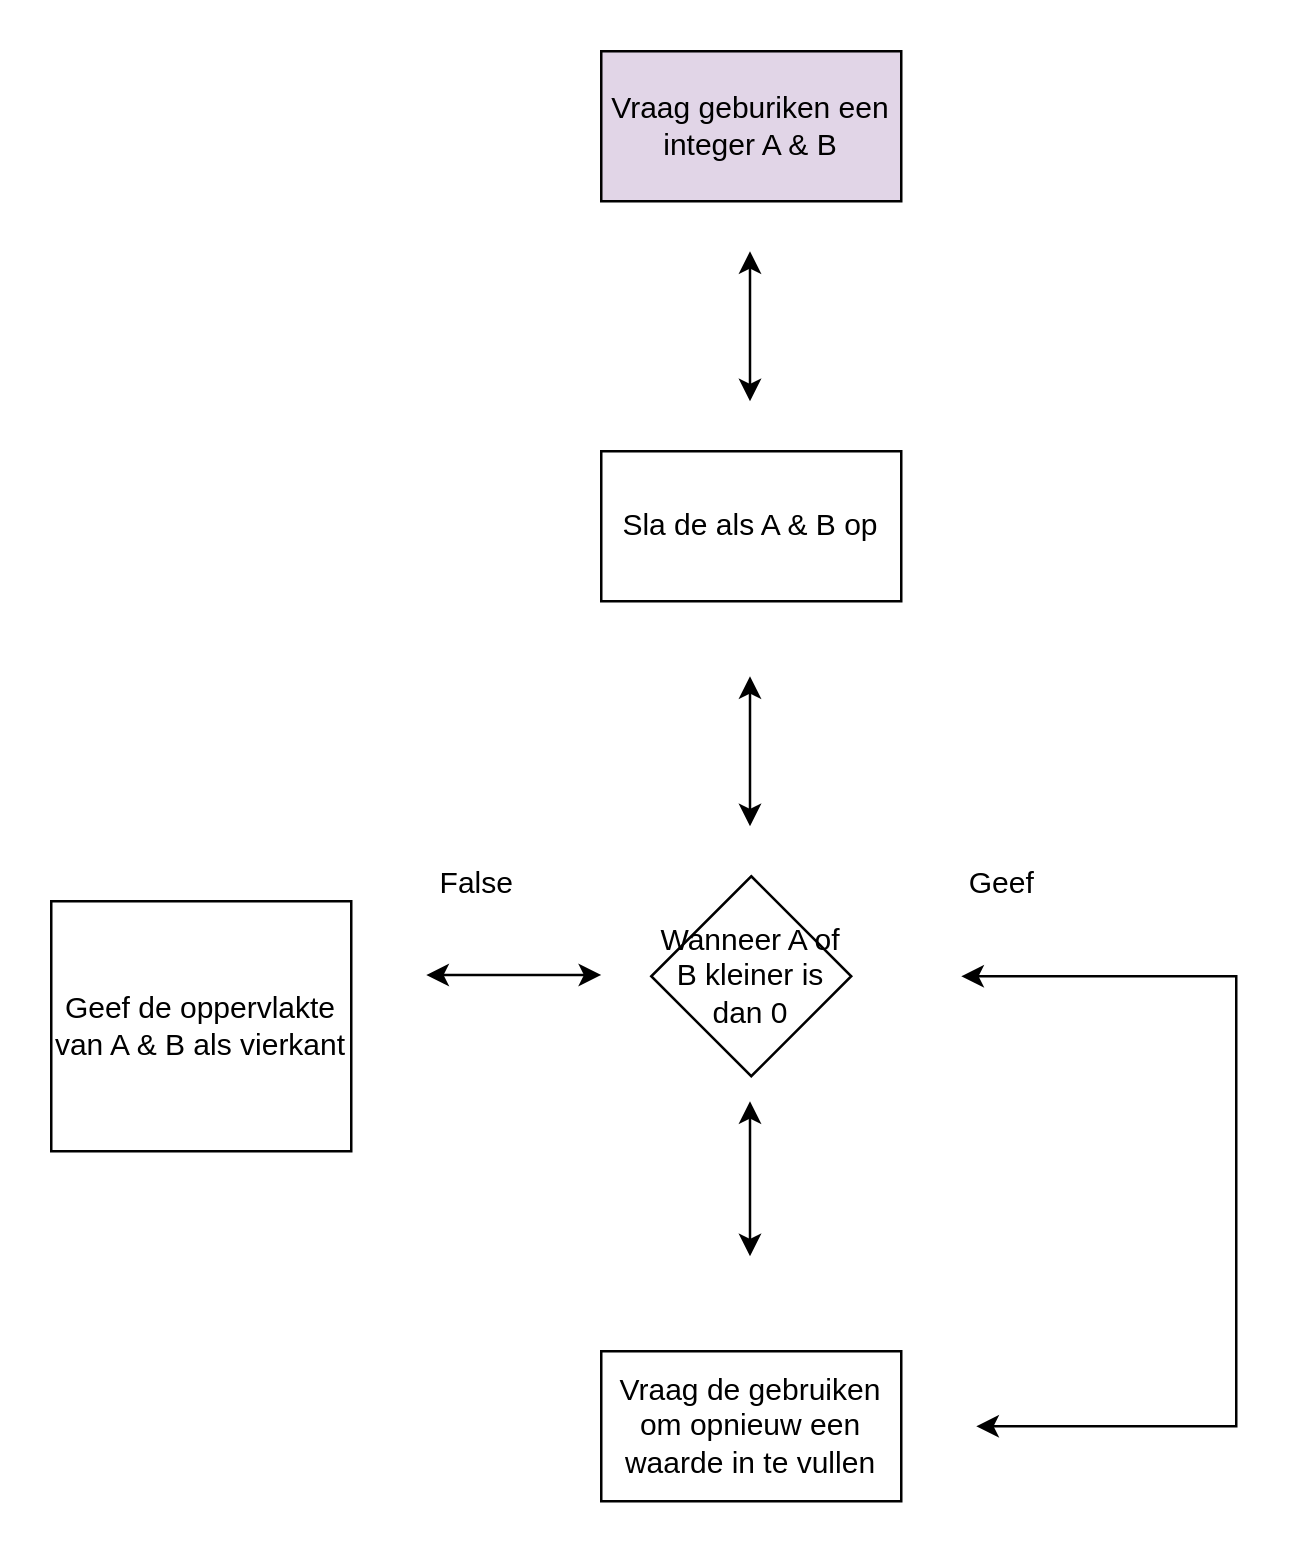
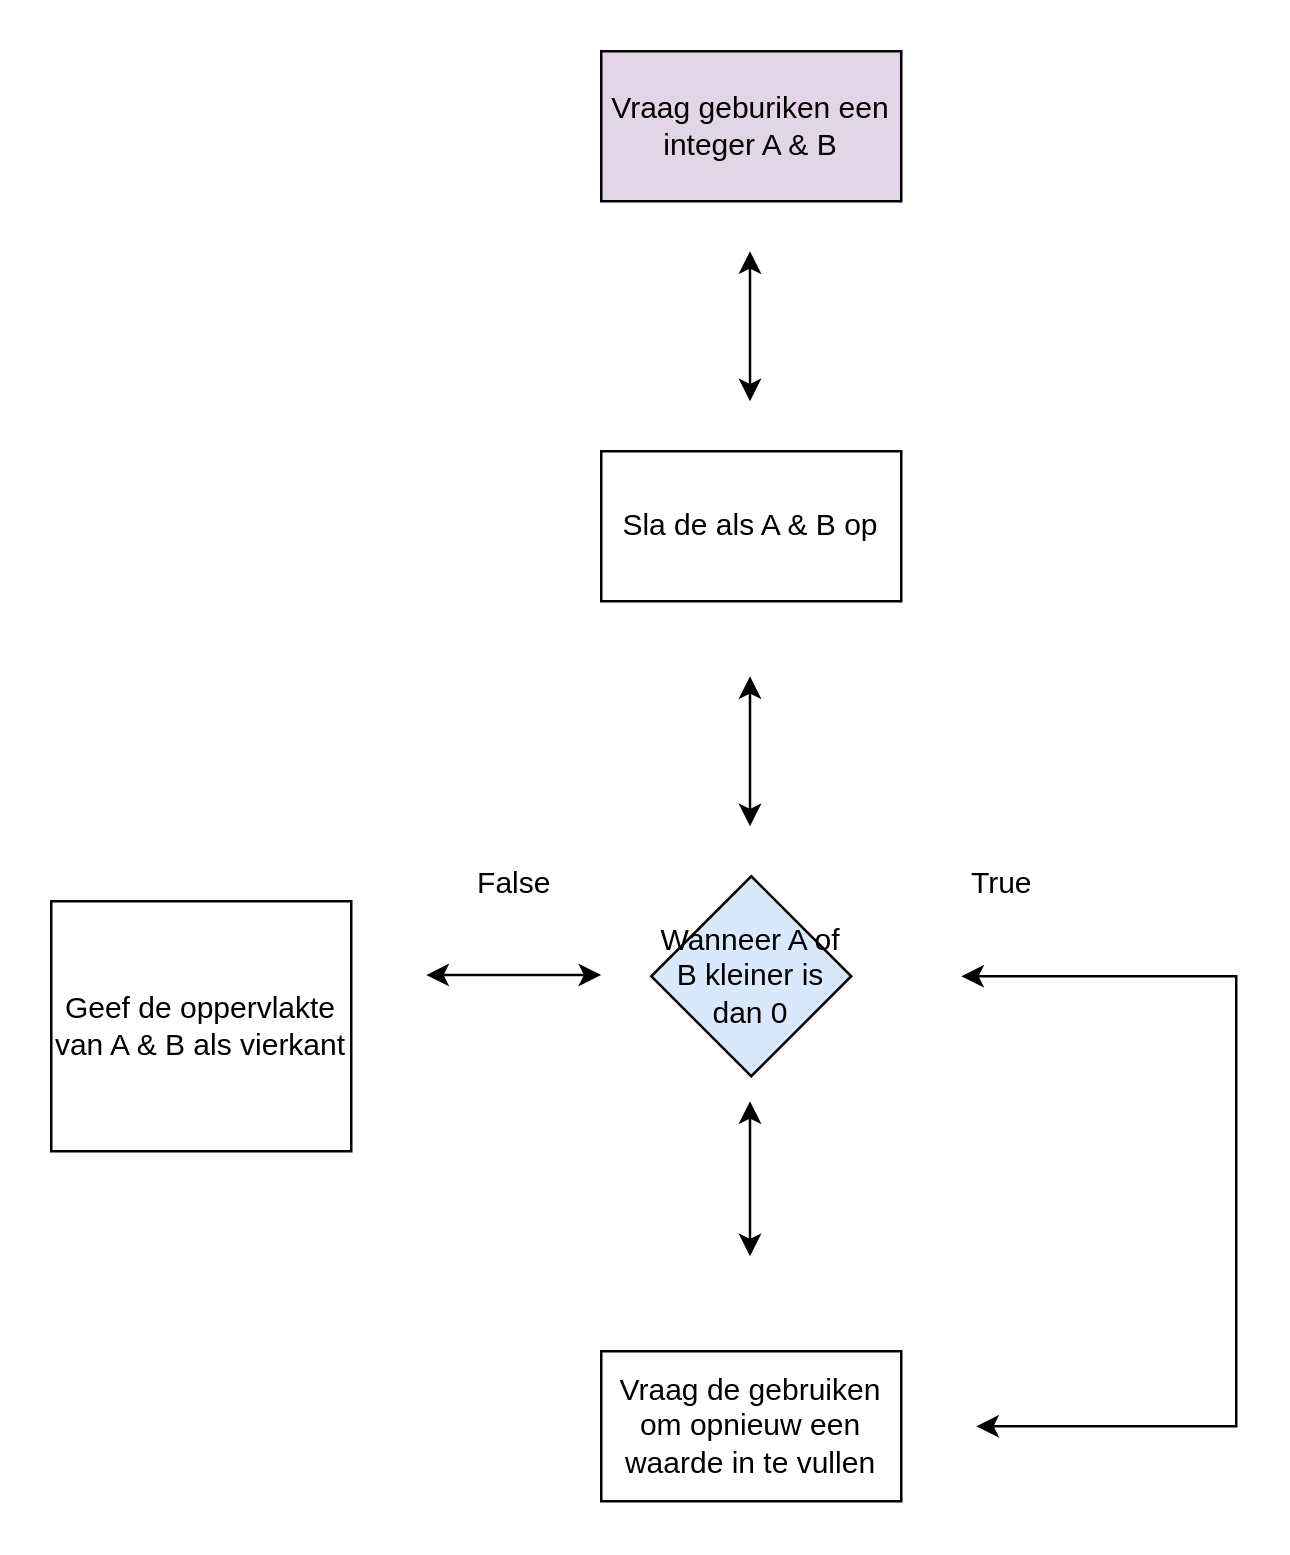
(476, 884) -> (514, 884)
(1003, 884) -> (1003, 884)
(751, 976) -> (751, 976)
